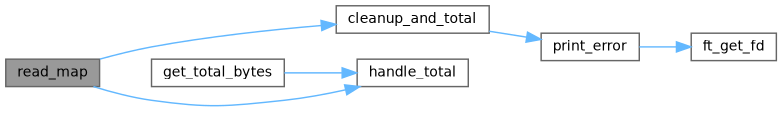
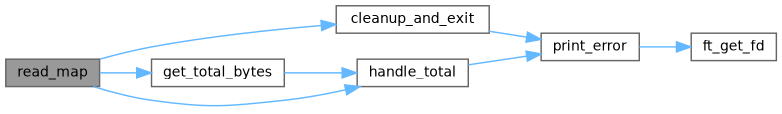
(413, 19) -> (413, 19)
none -> (497, 60)
none -> (118, 73)
